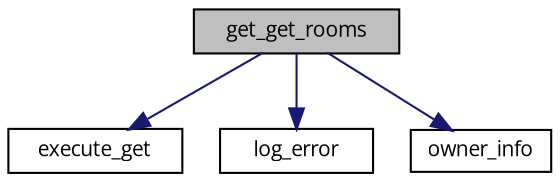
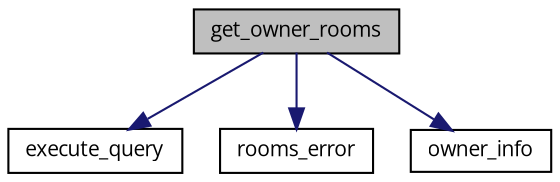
(297, 31) -> (297, 31)
(95, 151) -> (95, 151)
(297, 151) -> (297, 151)
